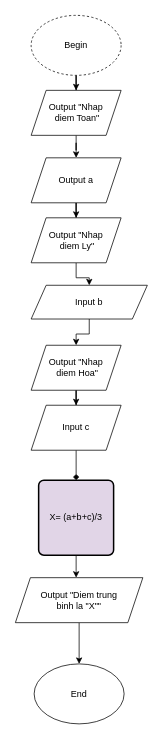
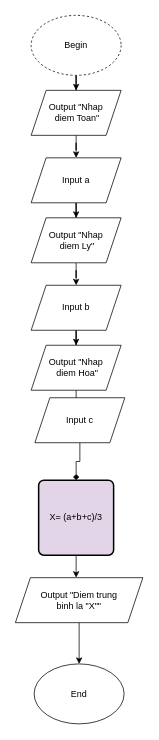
(76, 180) -> (76, 180)
(89, 302) -> (76, 308)
(76, 428) -> (80, 420)
